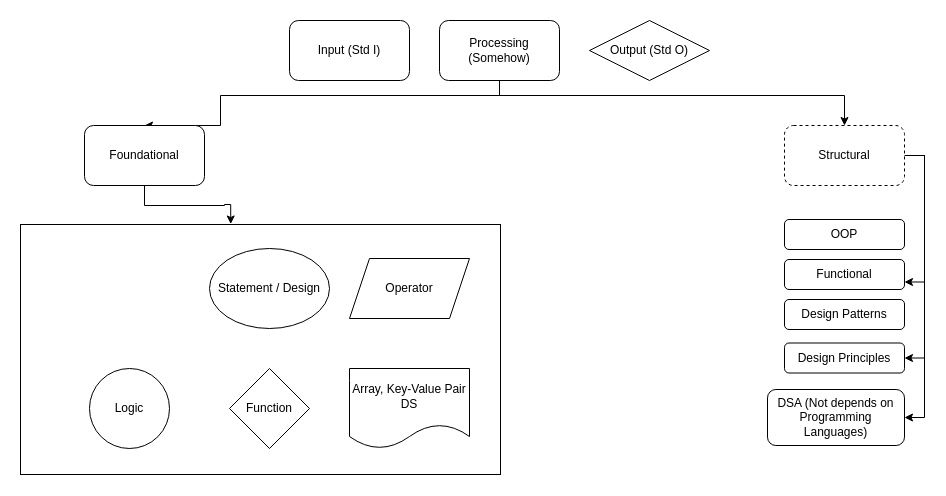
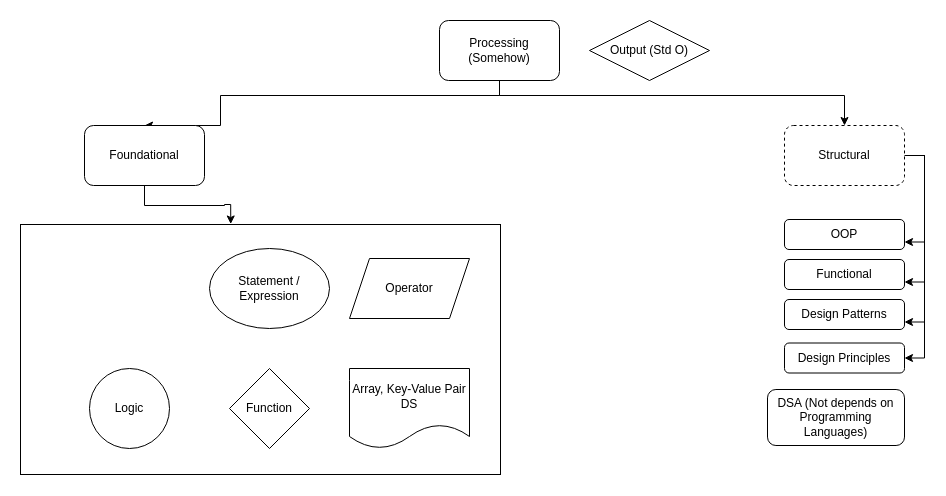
(350, 51) -> none
none -> (917, 242)
(270, 289) -> (270, 289)
none -> (917, 322)
(925, 395) -> none
